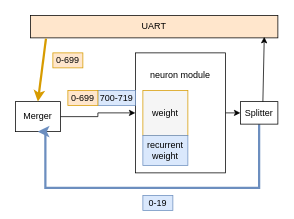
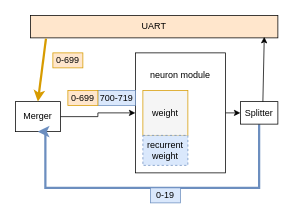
(165, 150) -> (165, 150)
(158, 203) -> (165, 195)
